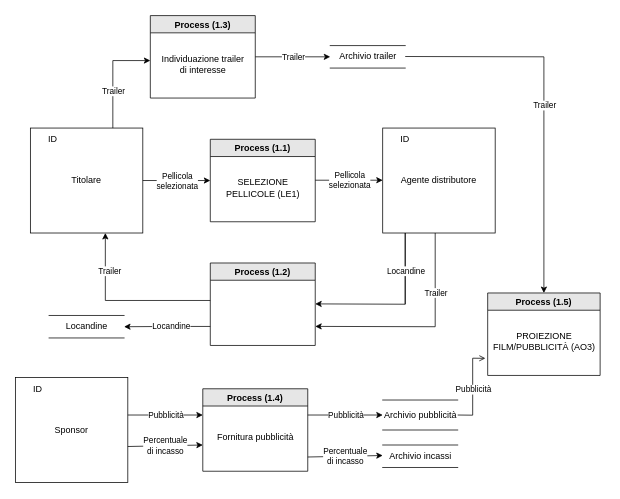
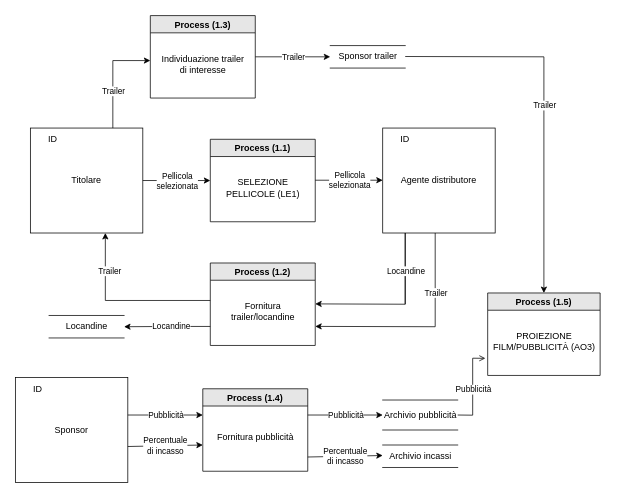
(368, 57) -> (368, 57)
none -> (263, 312)
